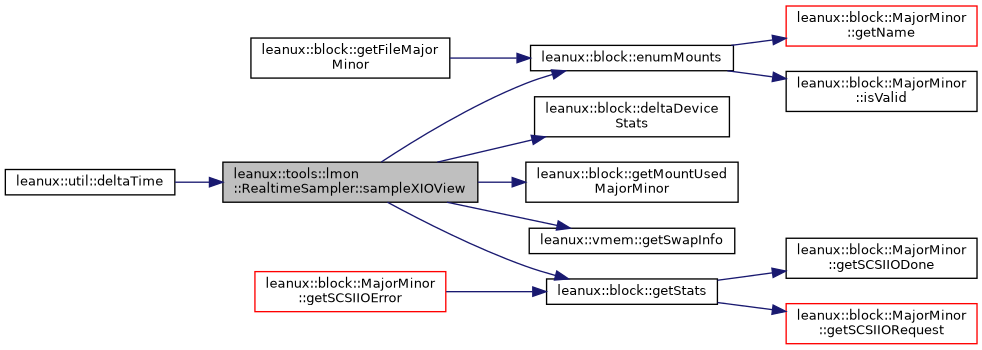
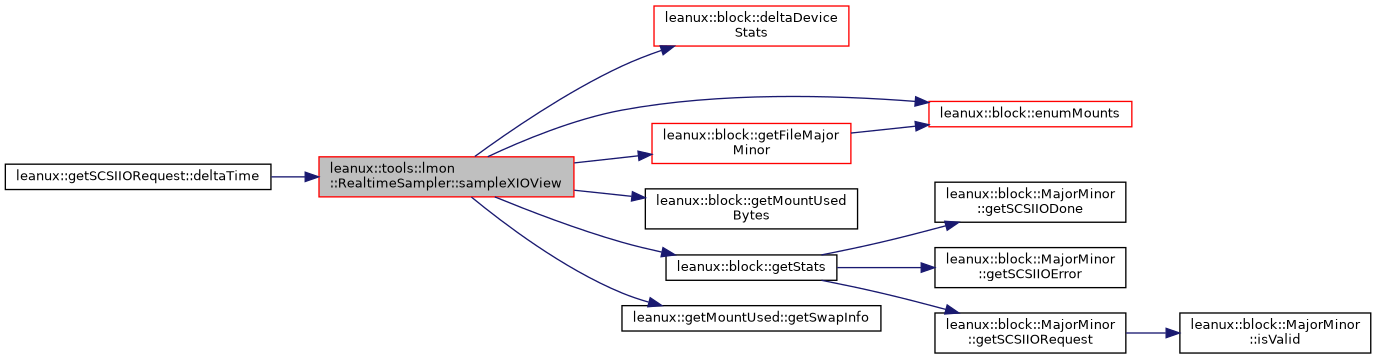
(882, 26) -> none
(350, 58) -> (751, 143)
(632, 58) -> (1030, 114)
(750, 74) -> (1146, 333)
(632, 117) -> (751, 26)
none -> (606, 159)
(90, 182) -> (138, 177)
(350, 182) -> (446, 177)
(632, 182) -> (751, 209)
(632, 241) -> (751, 318)
(350, 292) -> (1030, 268)
(489, 292) -> (879, 268)
(882, 324) -> (1030, 333)
